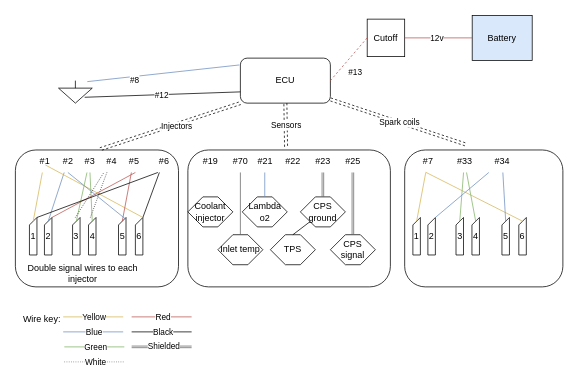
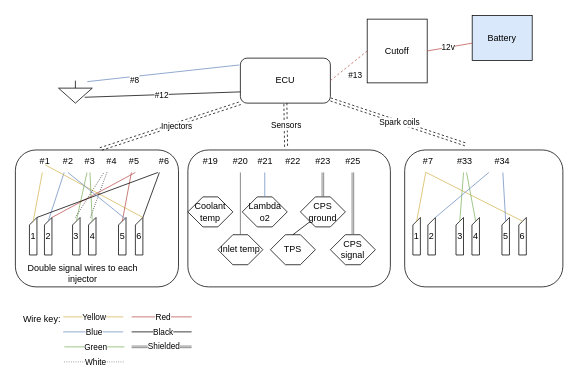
(386, 38) -> (397, 51)
(241, 161) -> (241, 161)
(210, 212) -> (210, 212)
